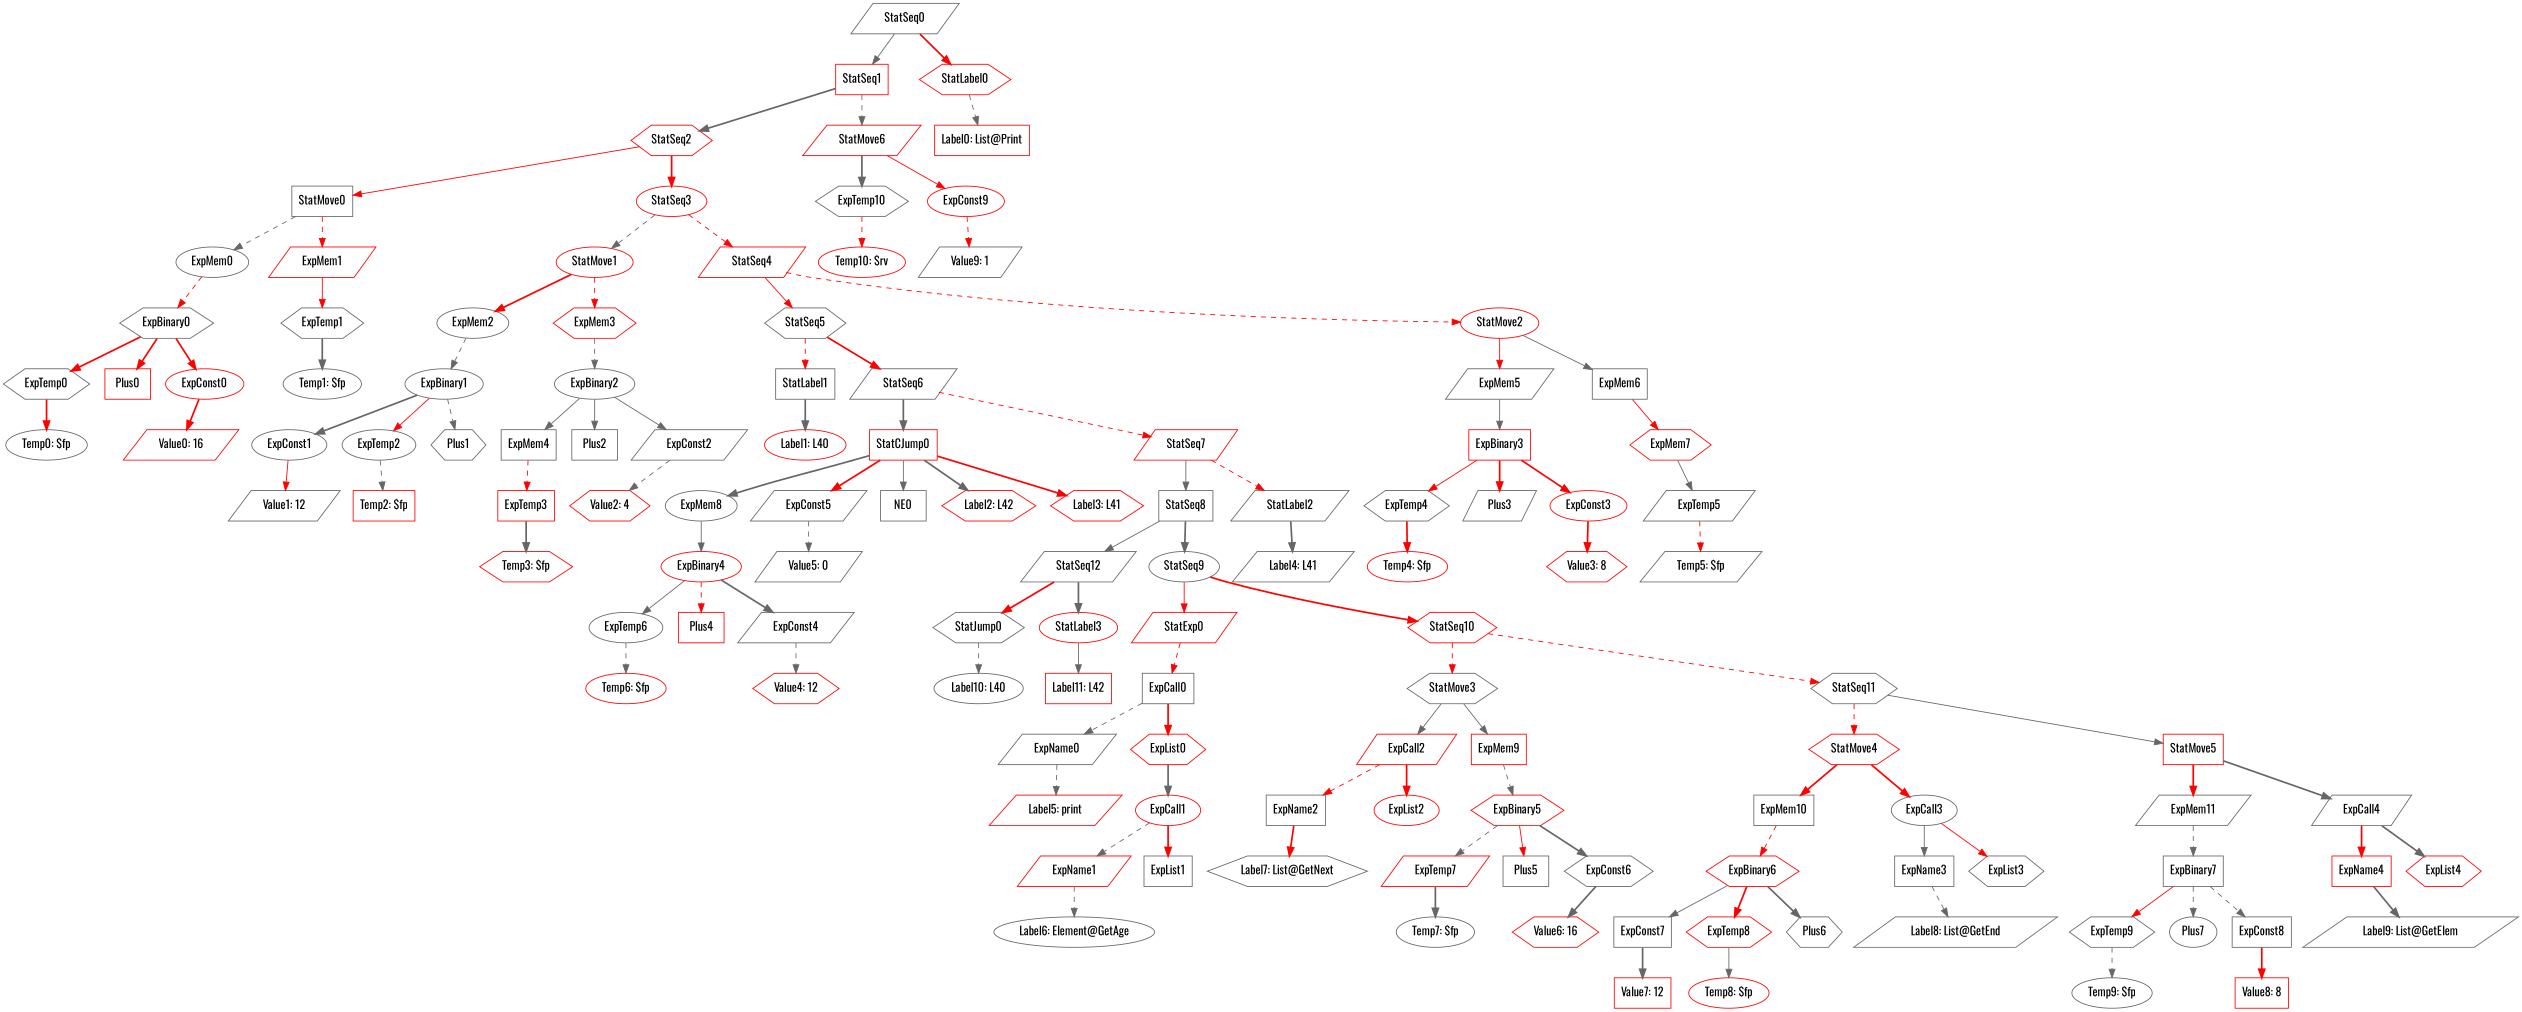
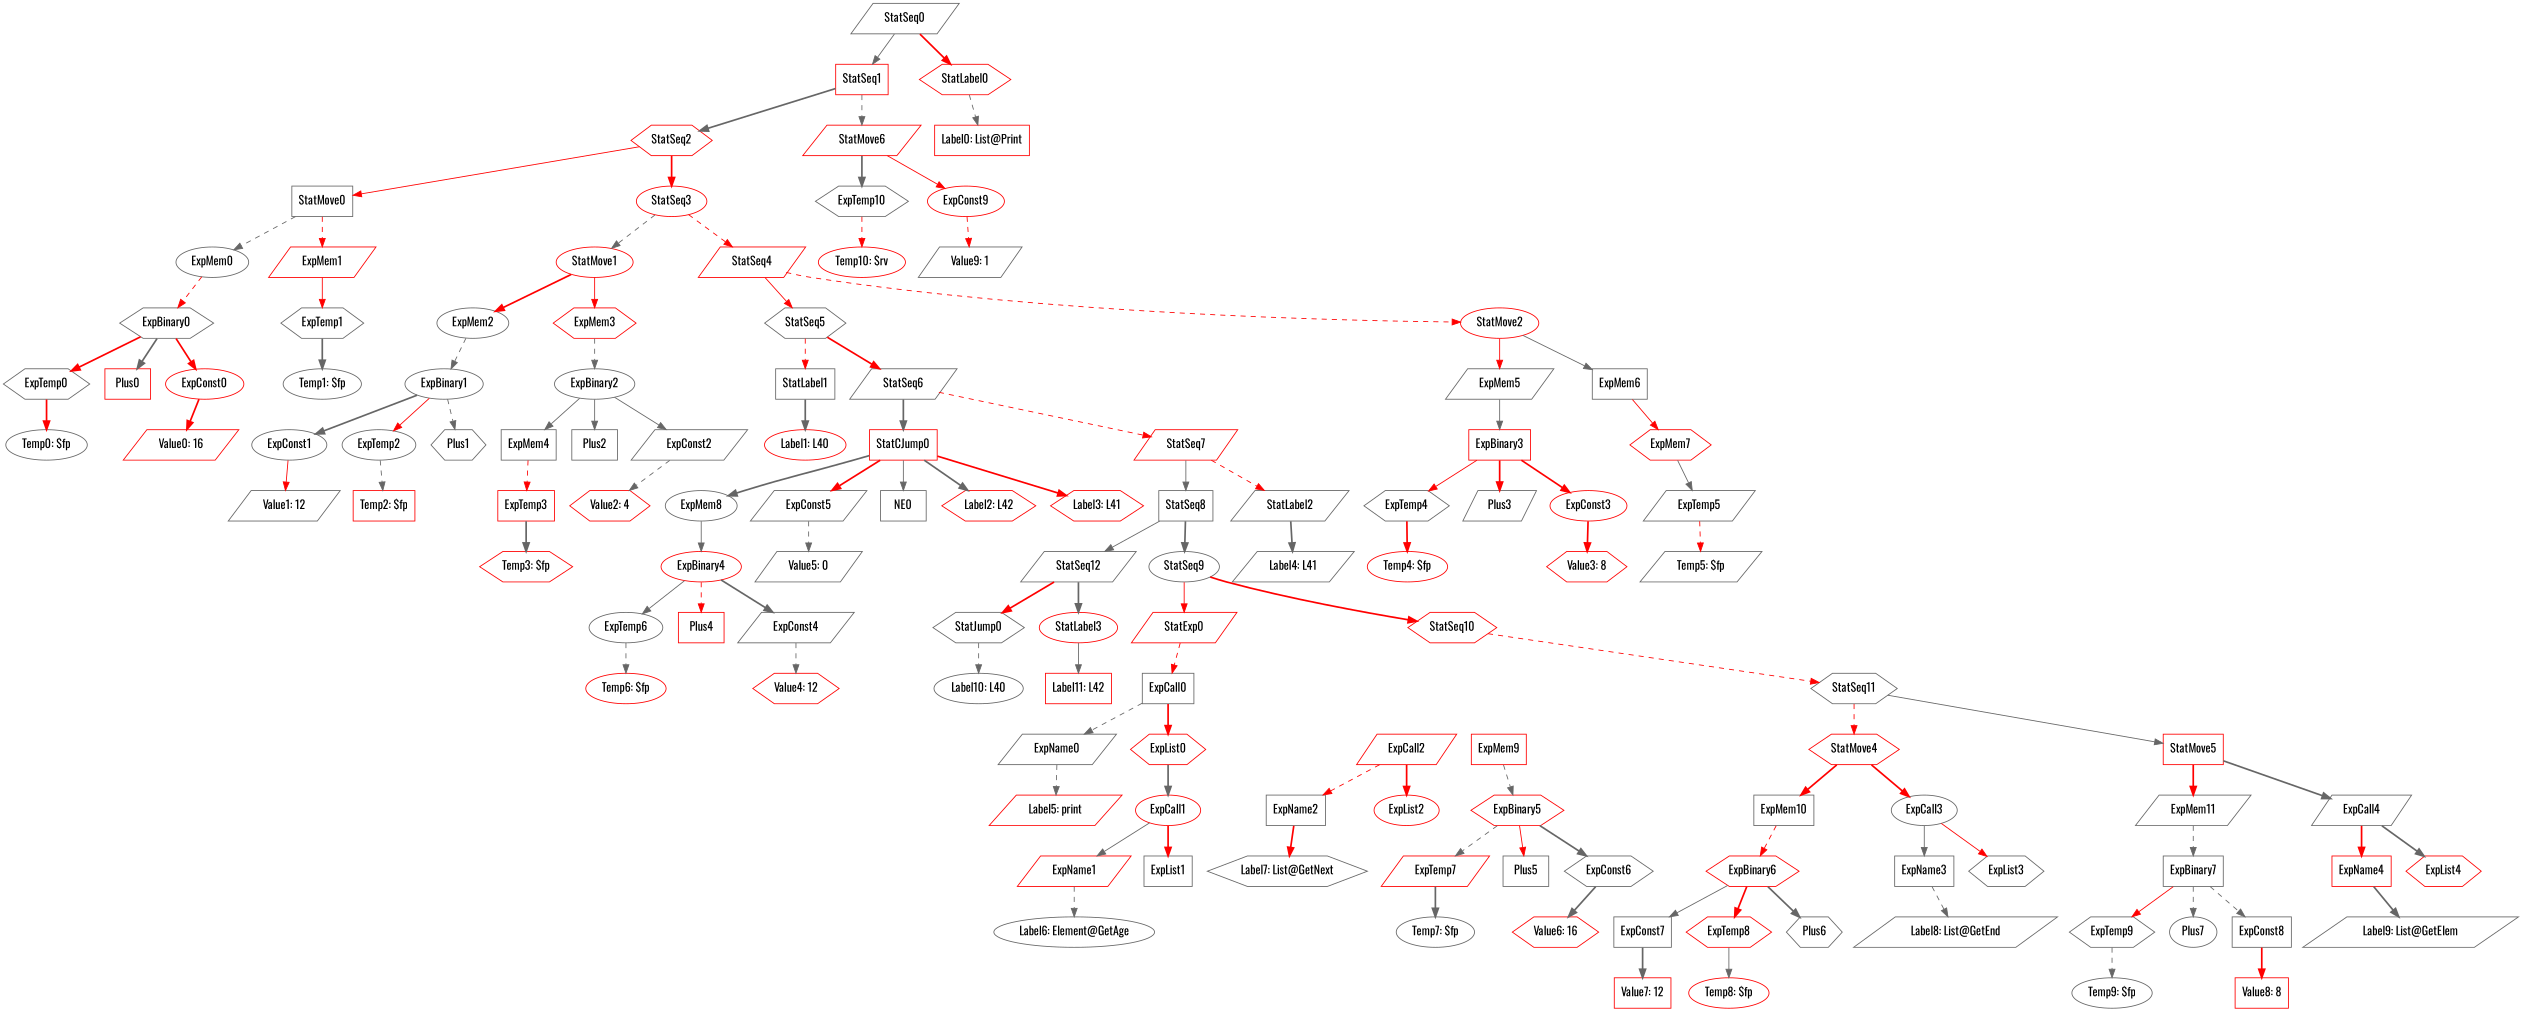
(595, 289) -> (595, 289)
(150, 350) -> (150, 350)
(1452, 689) -> none
(1127, 837) -> (1127, 837)
